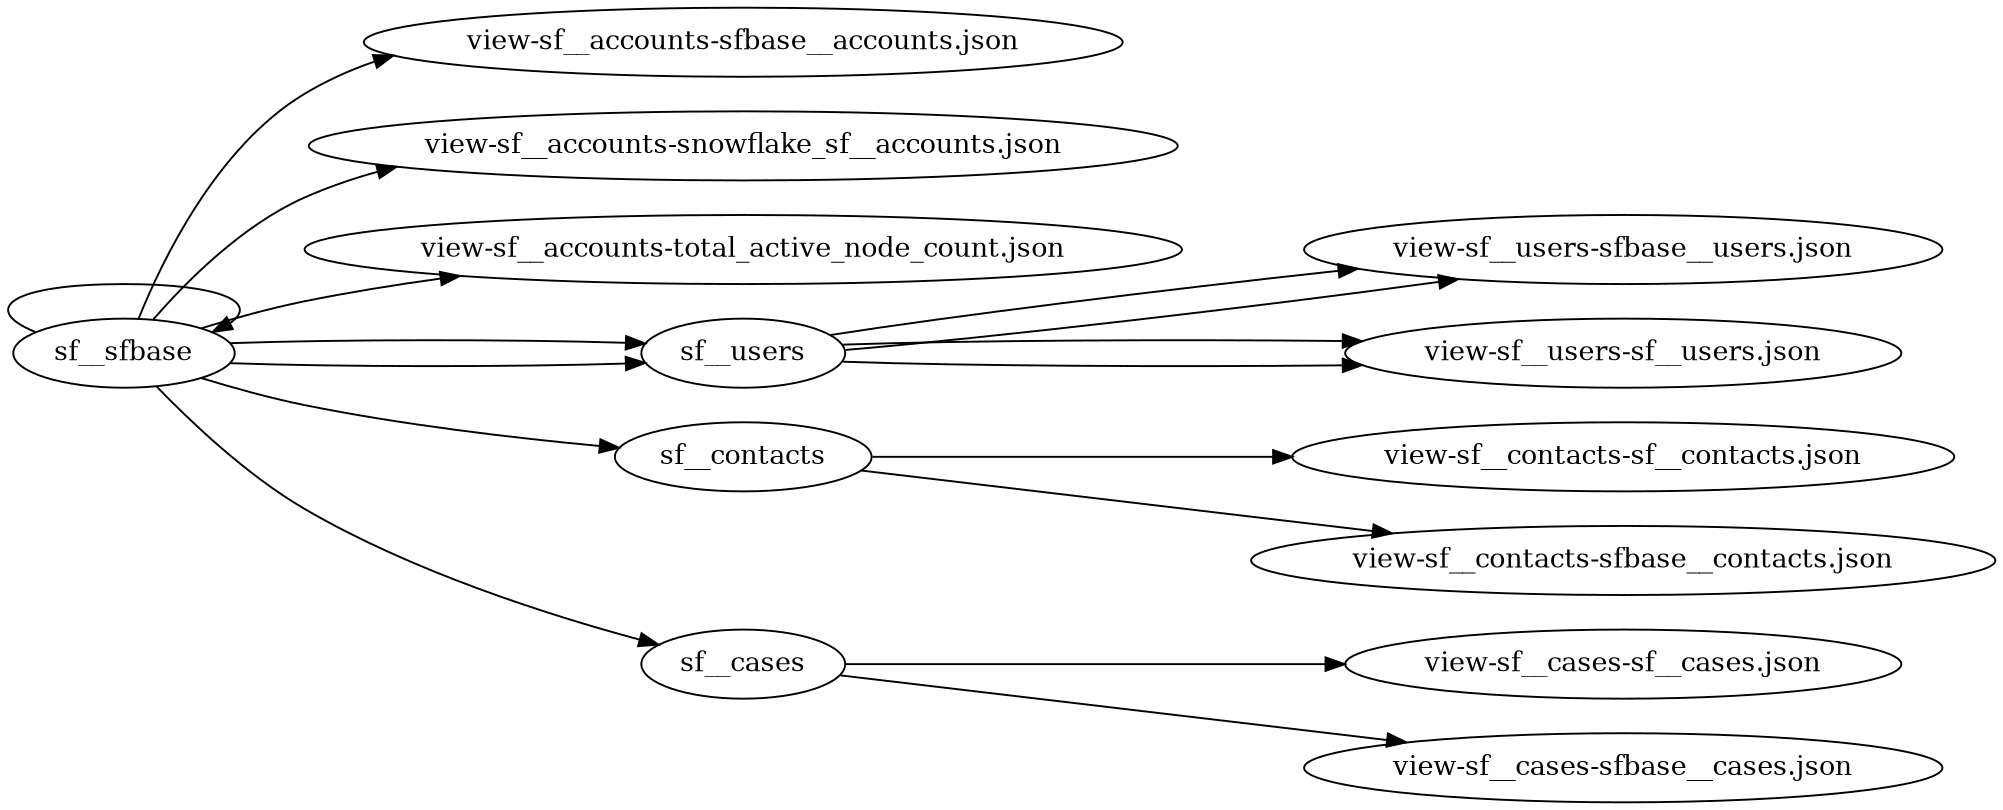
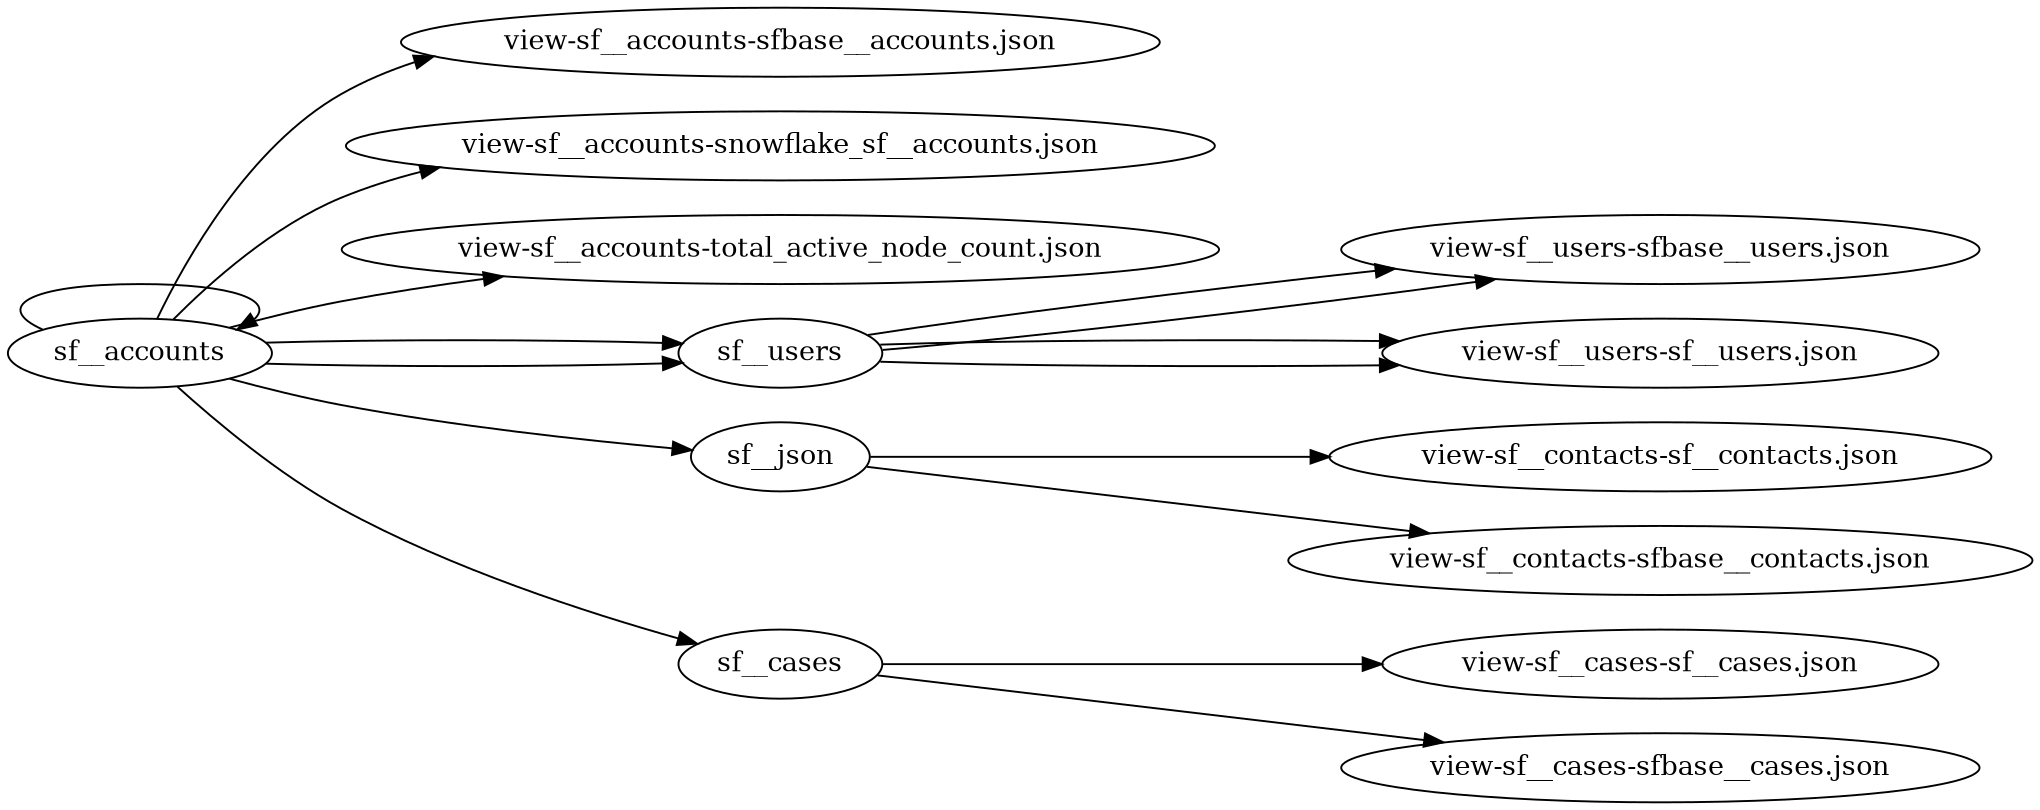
(124, 353) -> (140, 353)
(743, 457) -> (780, 457)
